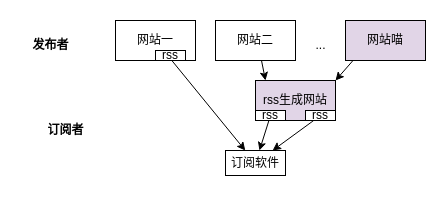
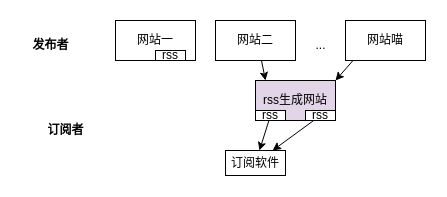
(386, 41) -> (386, 41)
(206, 103) -> none
